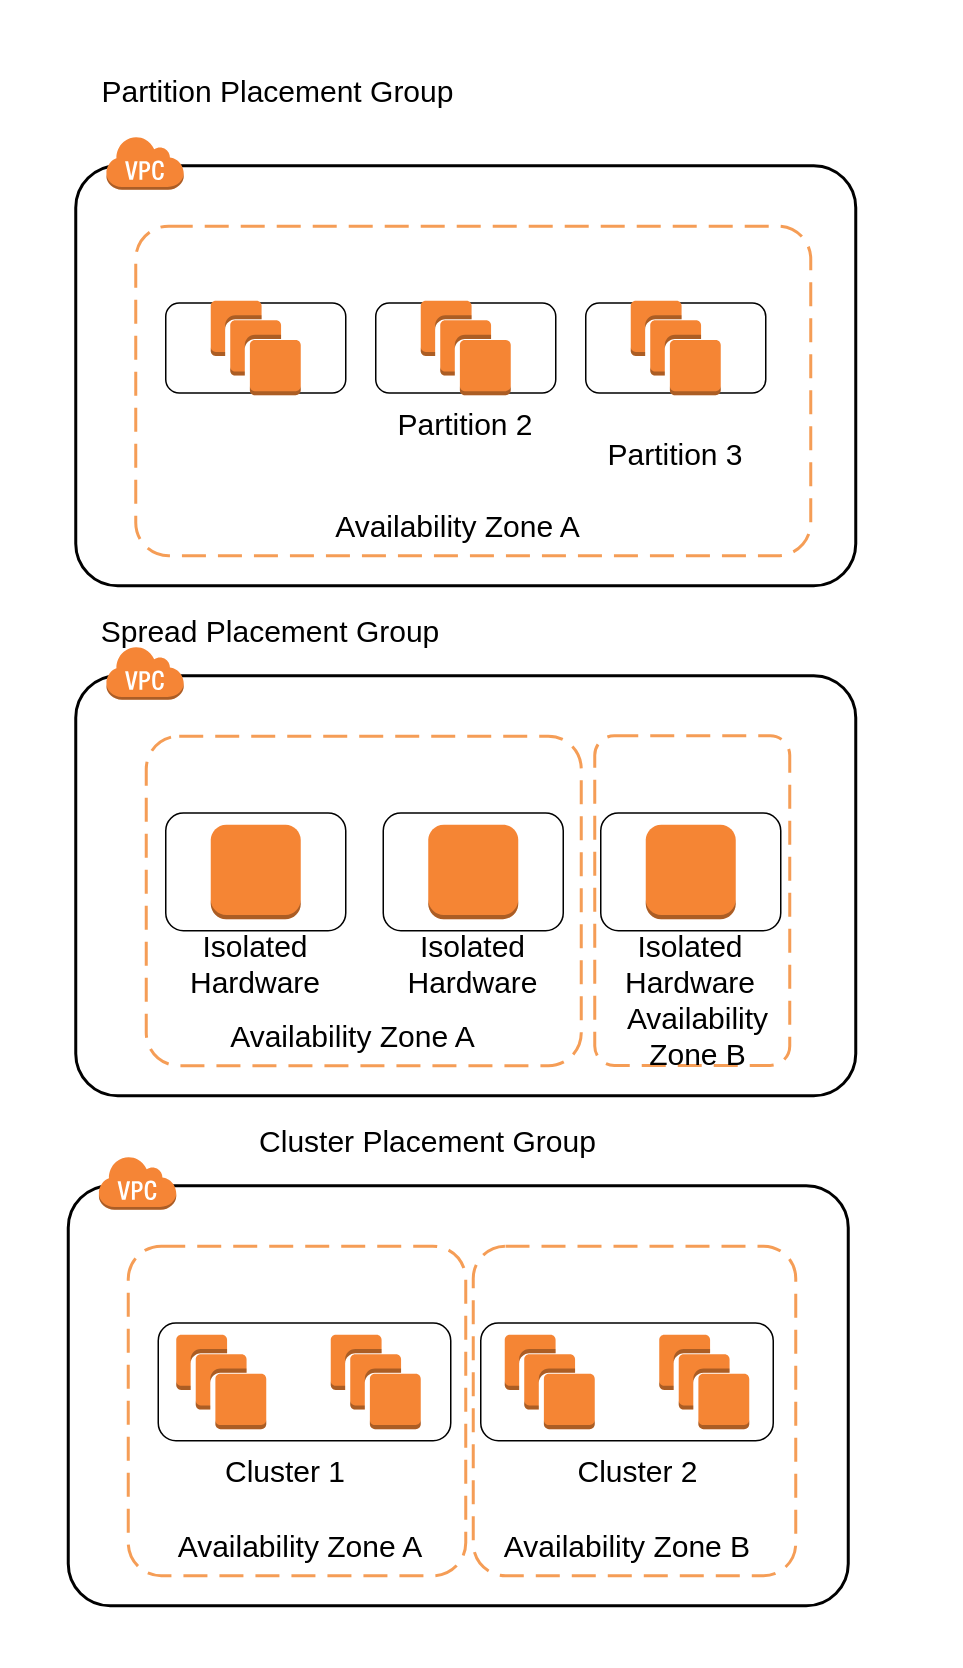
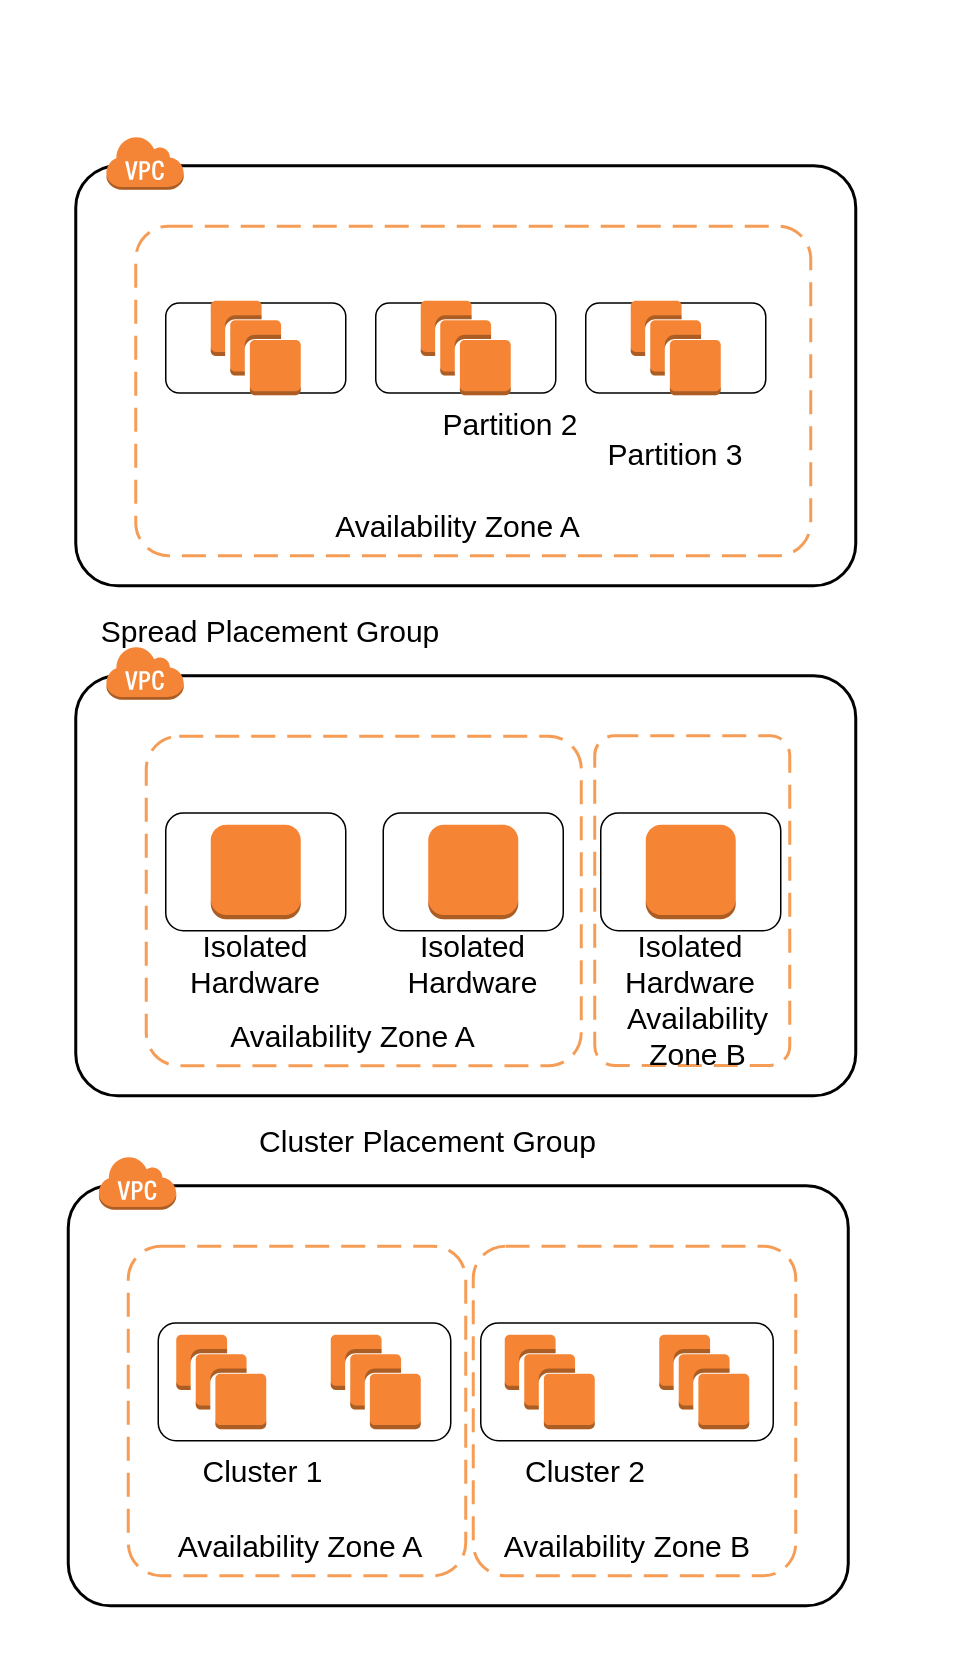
(278, 91) -> none
(466, 423) -> (511, 423)
(286, 1471) -> (263, 1471)
(638, 1471) -> (586, 1471)
